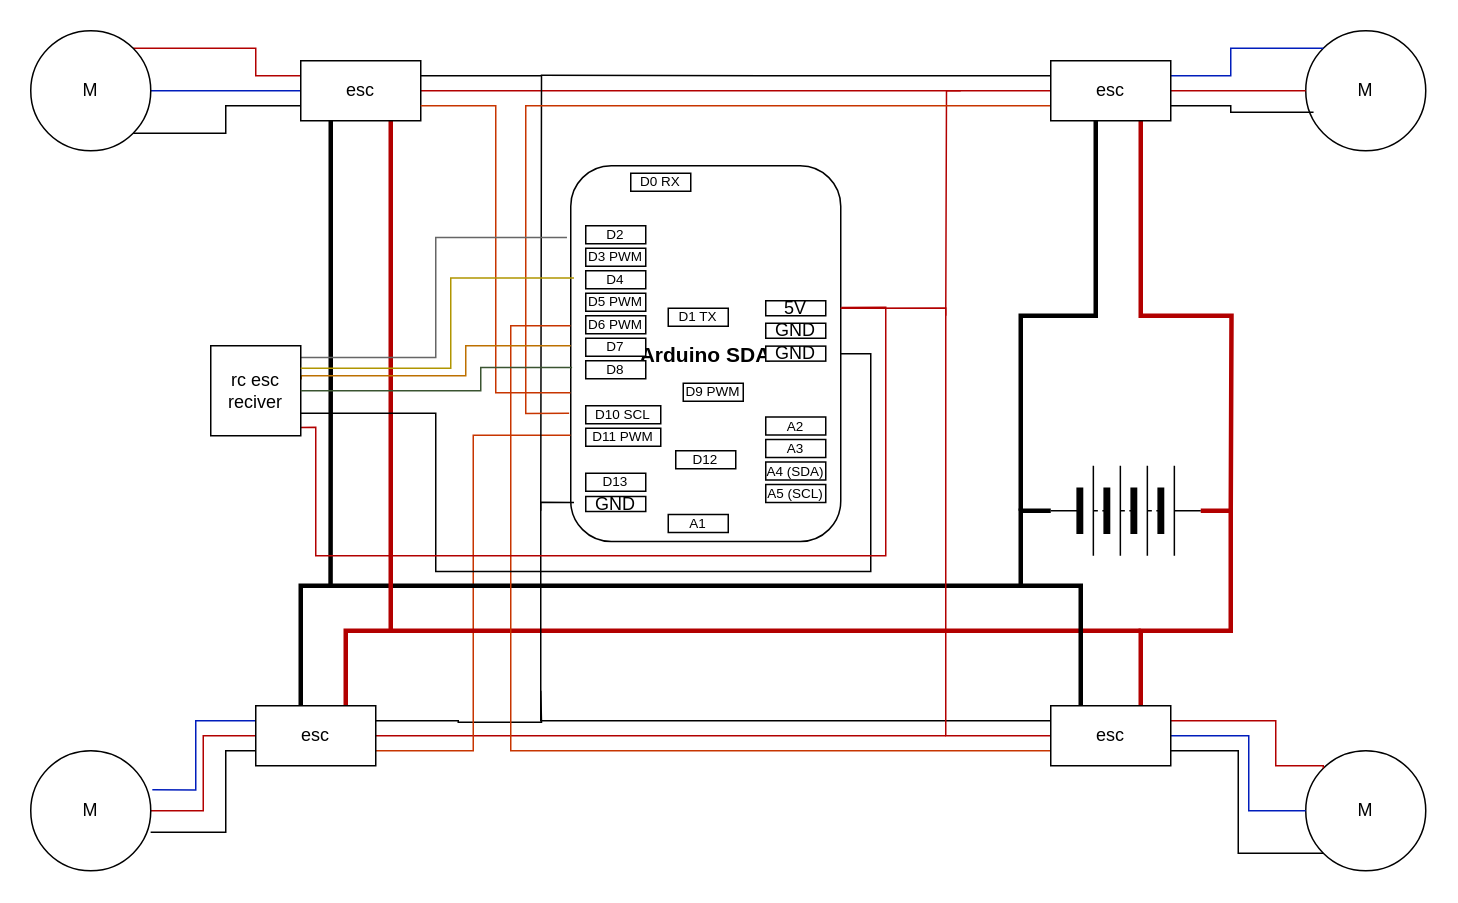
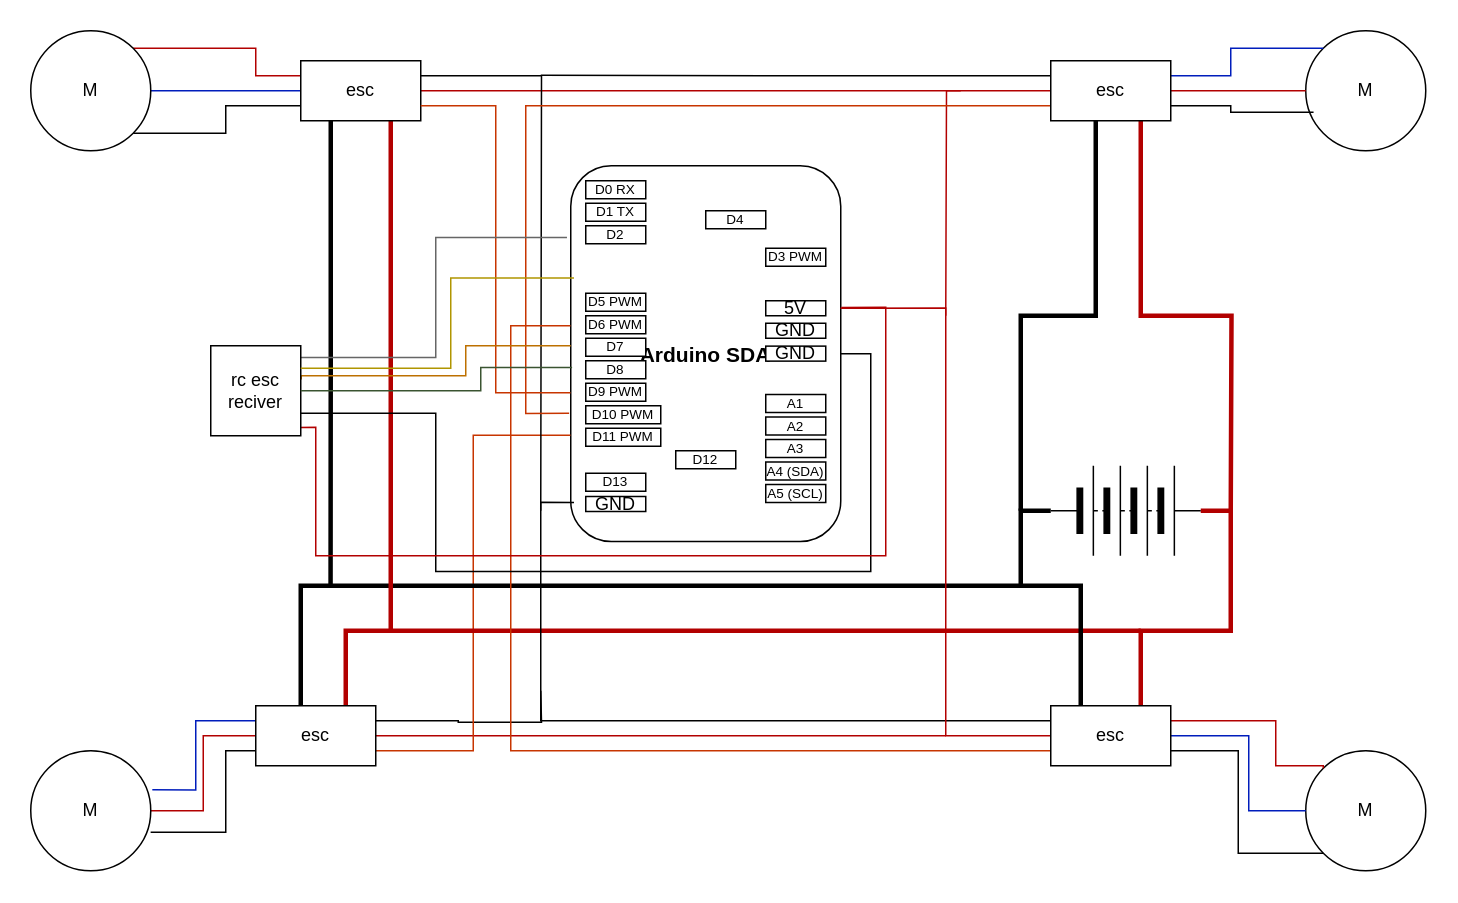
(661, 182) -> (616, 190)
(616, 257) -> (796, 257)
(616, 280) -> (736, 220)
(698, 317) -> (616, 212)
(713, 392) -> (616, 392)
(623, 415) -> (623, 415)
(698, 524) -> (796, 404)
